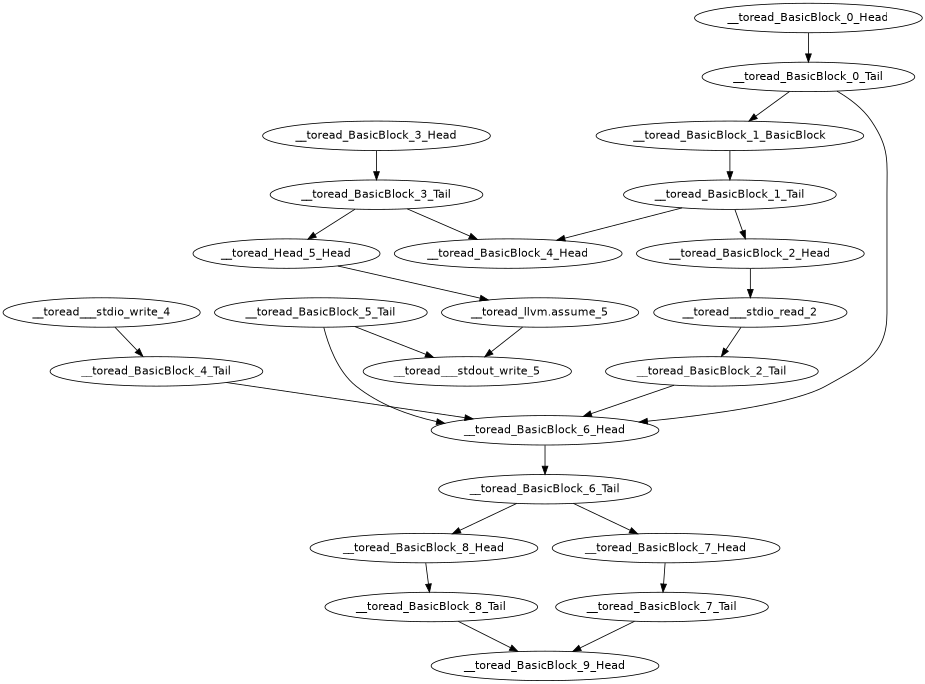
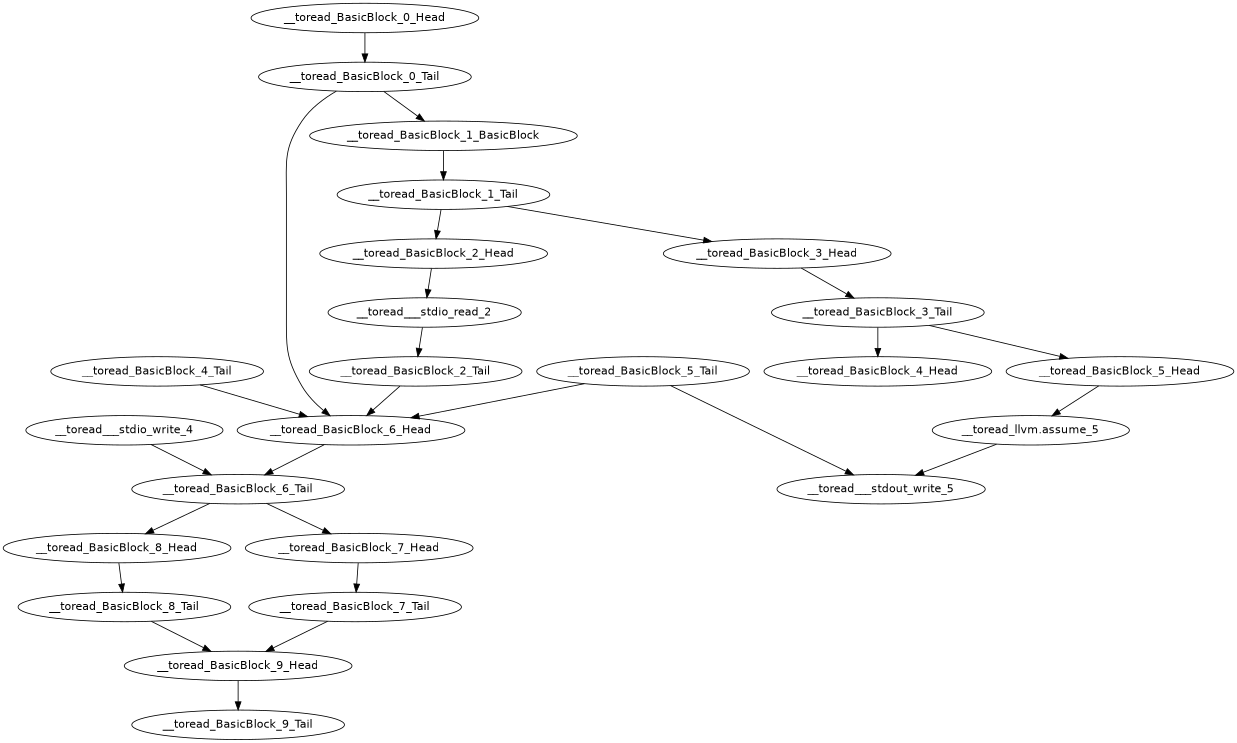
(623, 223) -> (606, 223)
(287, 254) -> (1120, 371)
(126, 339) -> (177, 458)
none -> (238, 725)
